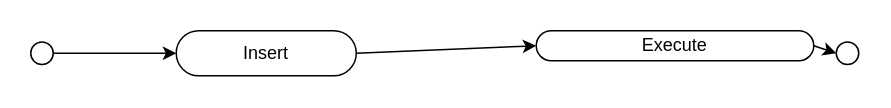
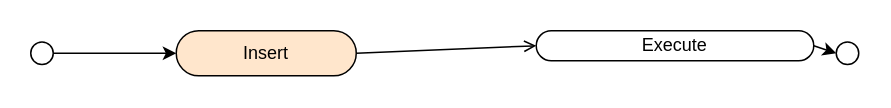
(525, 46) -> (527, 46)
(266, 53) -> (266, 53)
